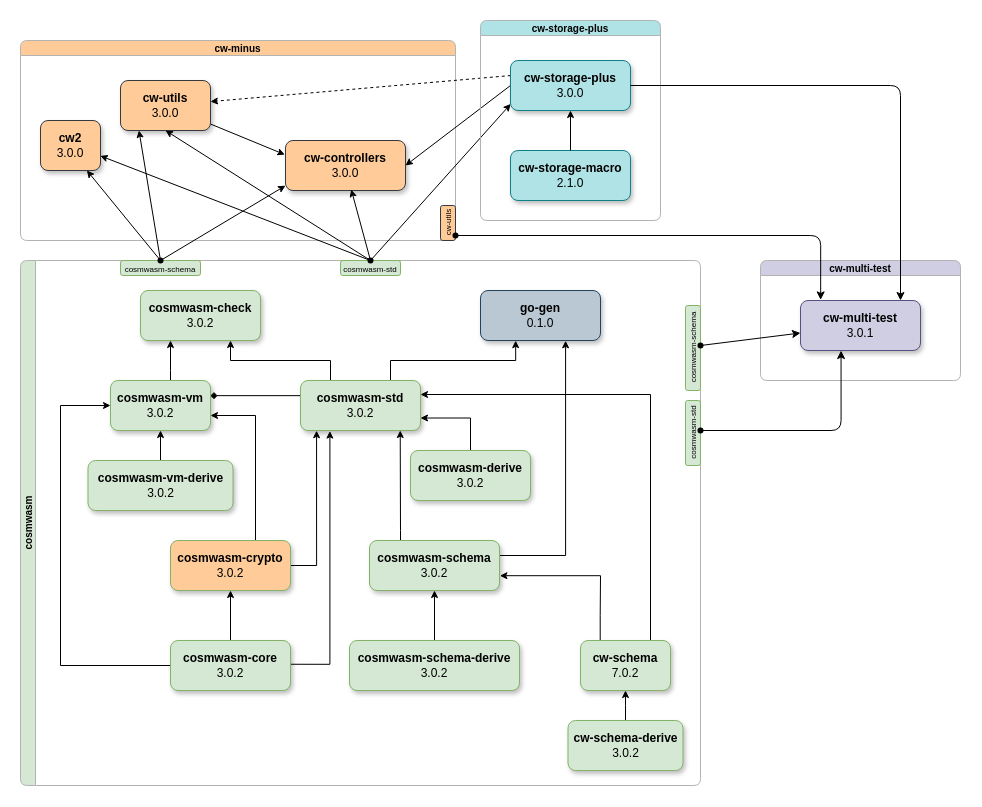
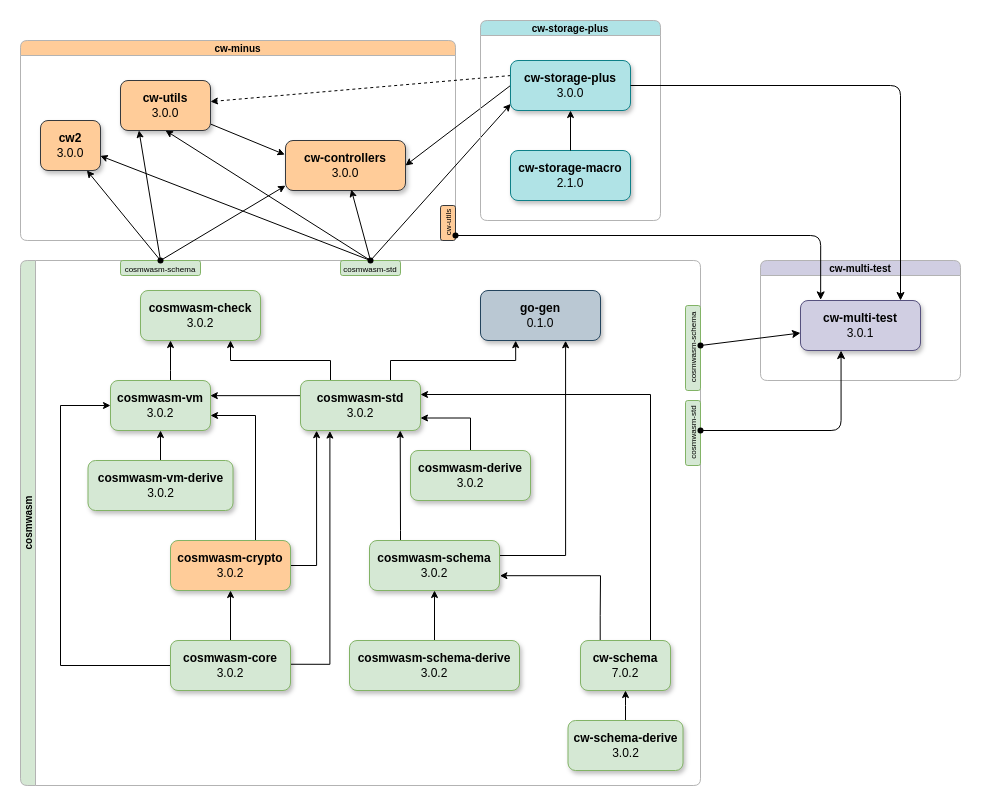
(218, 396) -> (218, 396)
